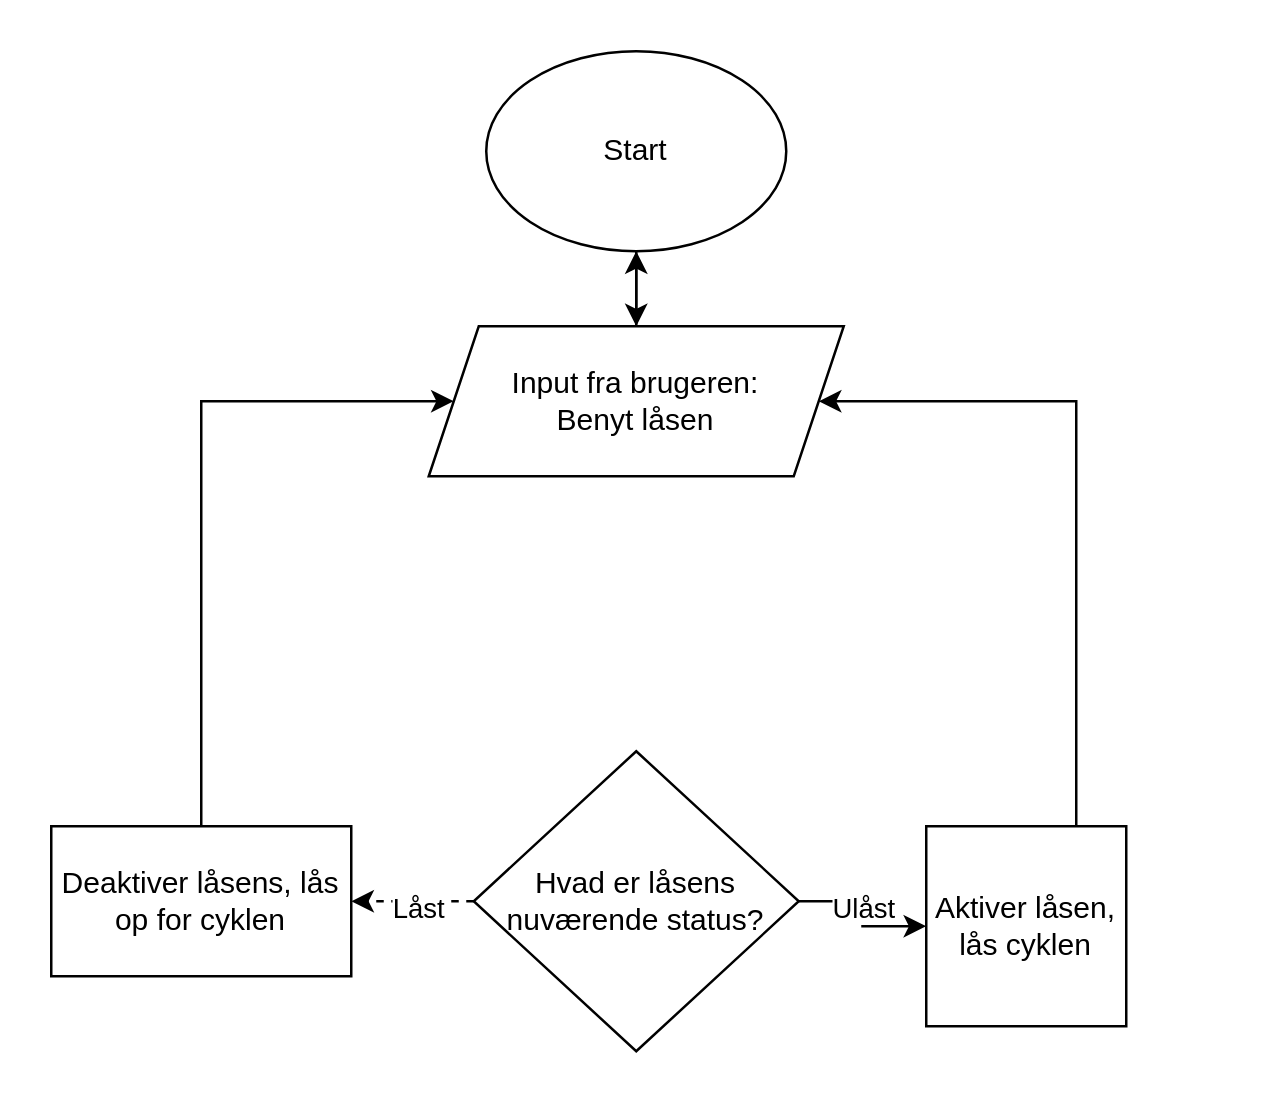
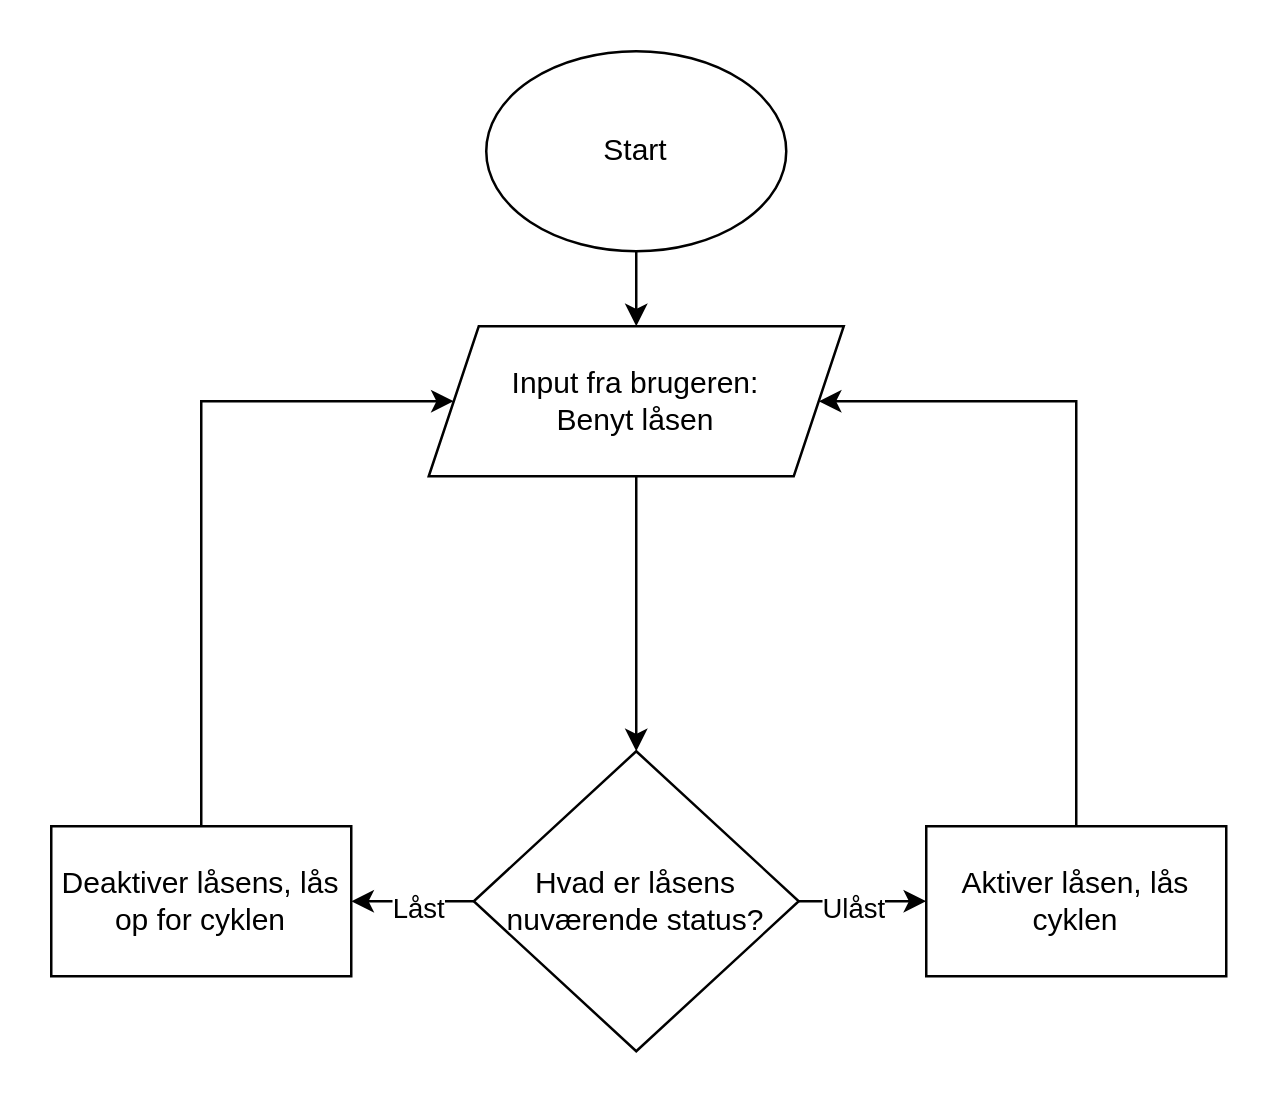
(636, 324) -> (636, 605)
(382, 901) -> (382, 901)
(1026, 926) -> (1076, 901)
